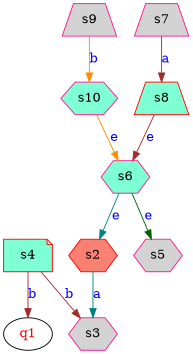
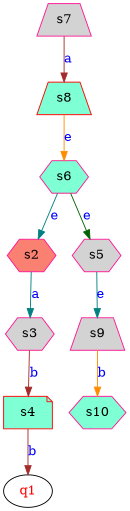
(105, 133) -> none
(146, 133) -> (64, 133)
(93, 255) -> (32, 255)
none -> (97, 290)
(58, 292) -> (29, 369)
